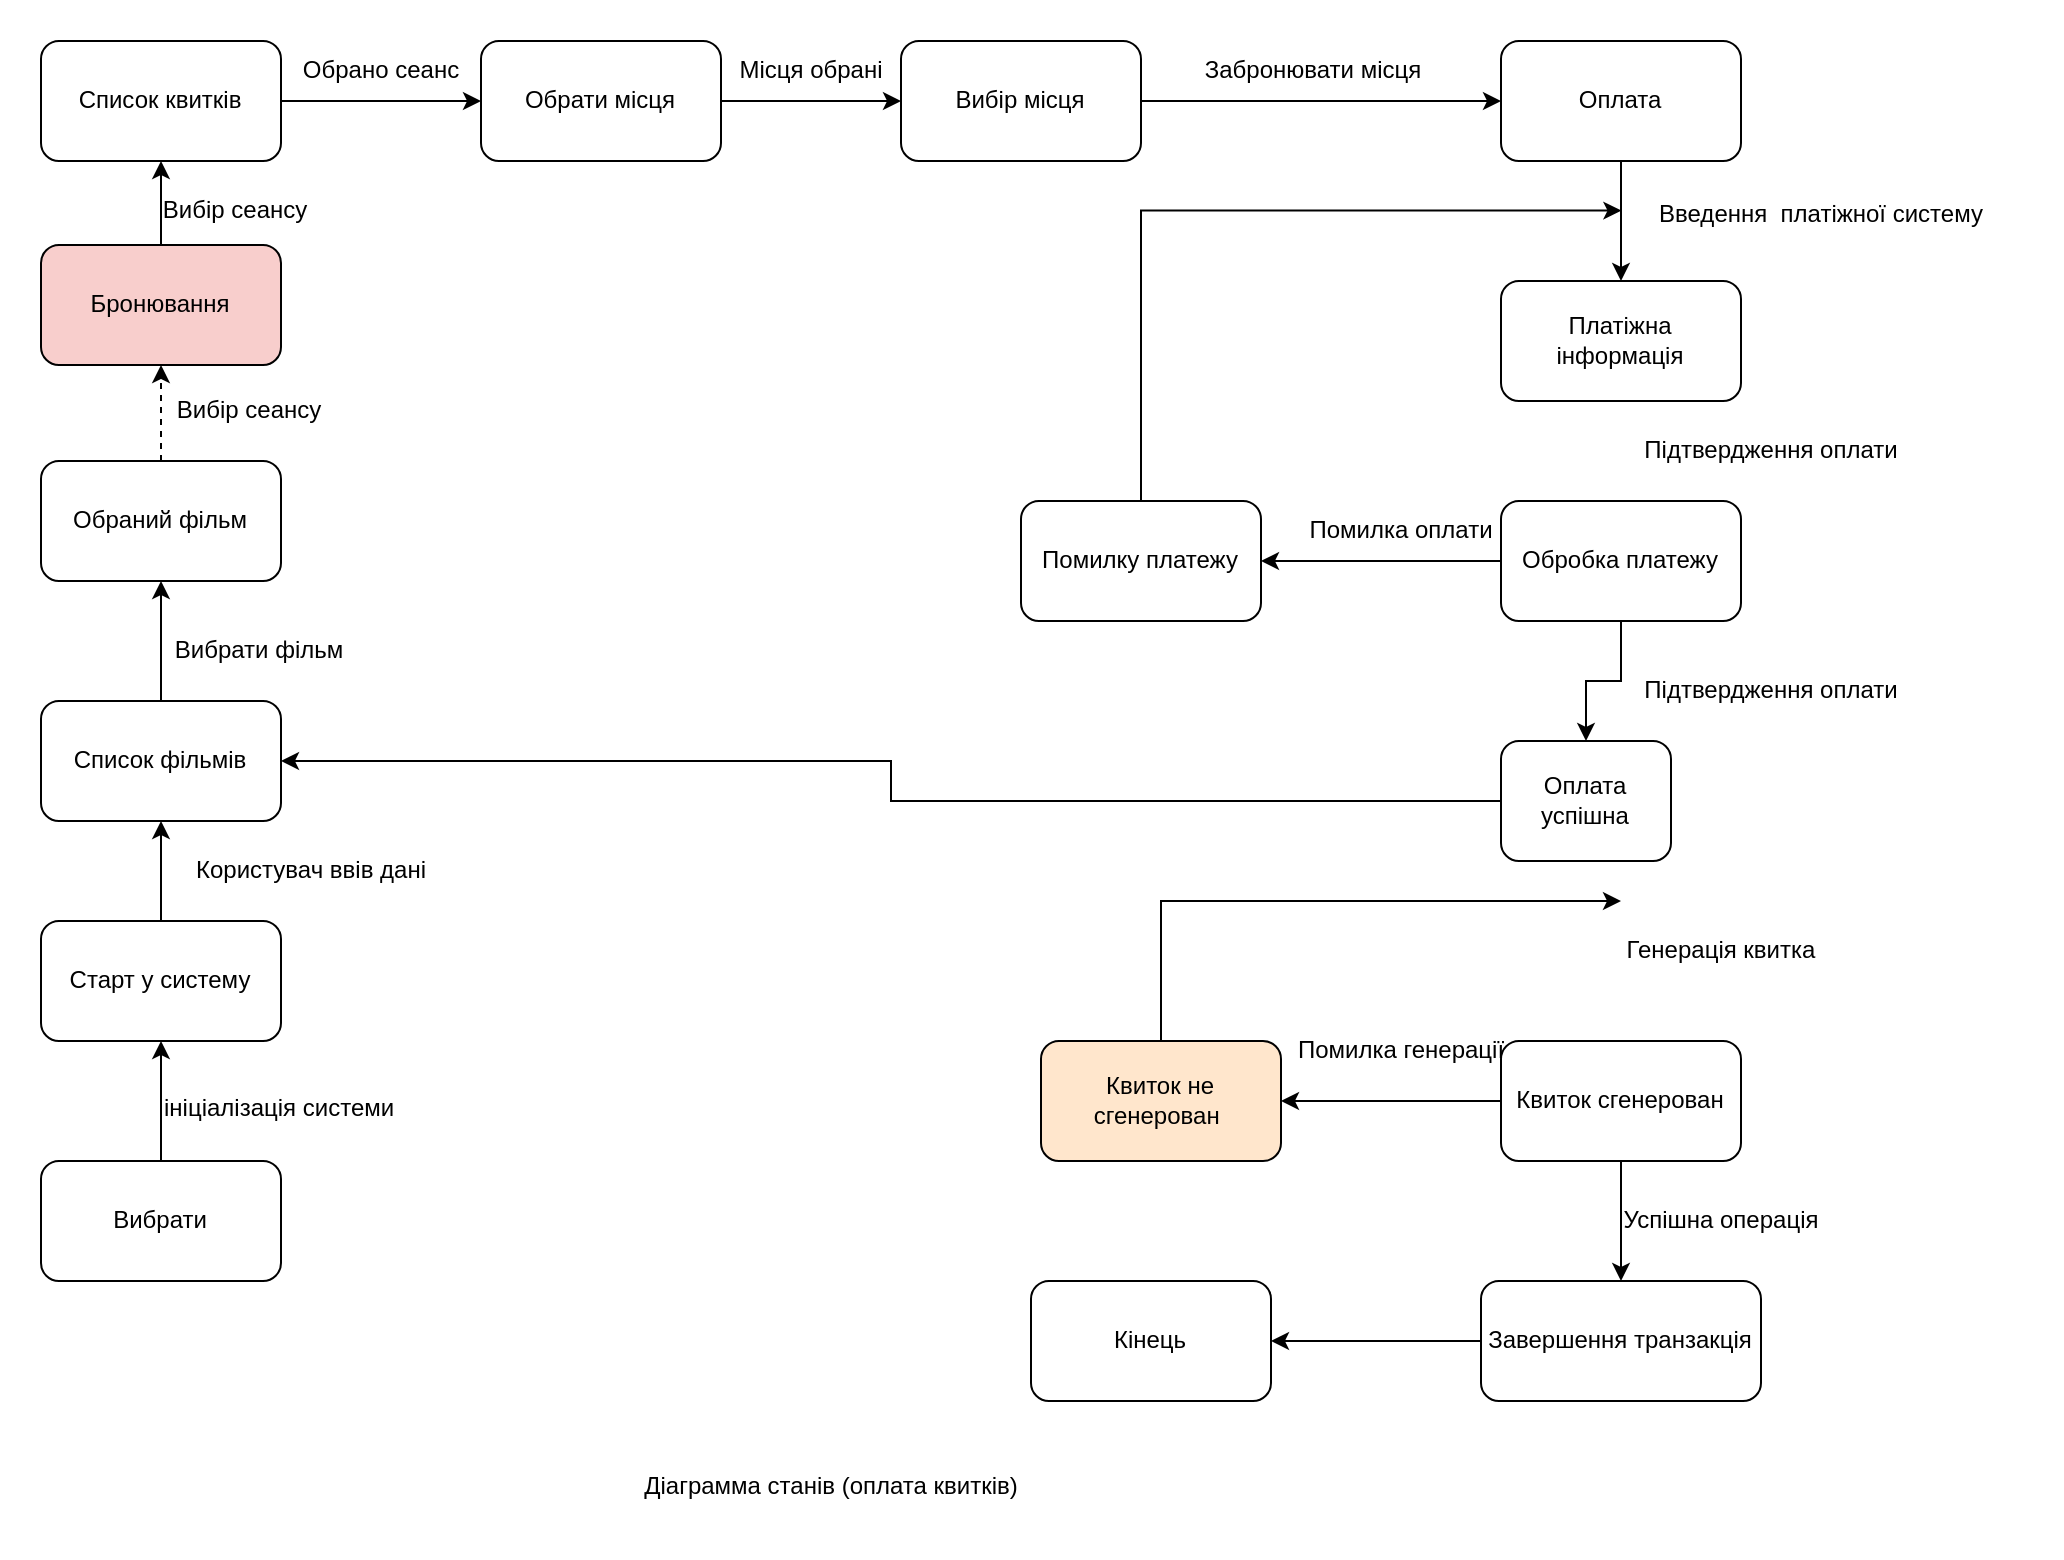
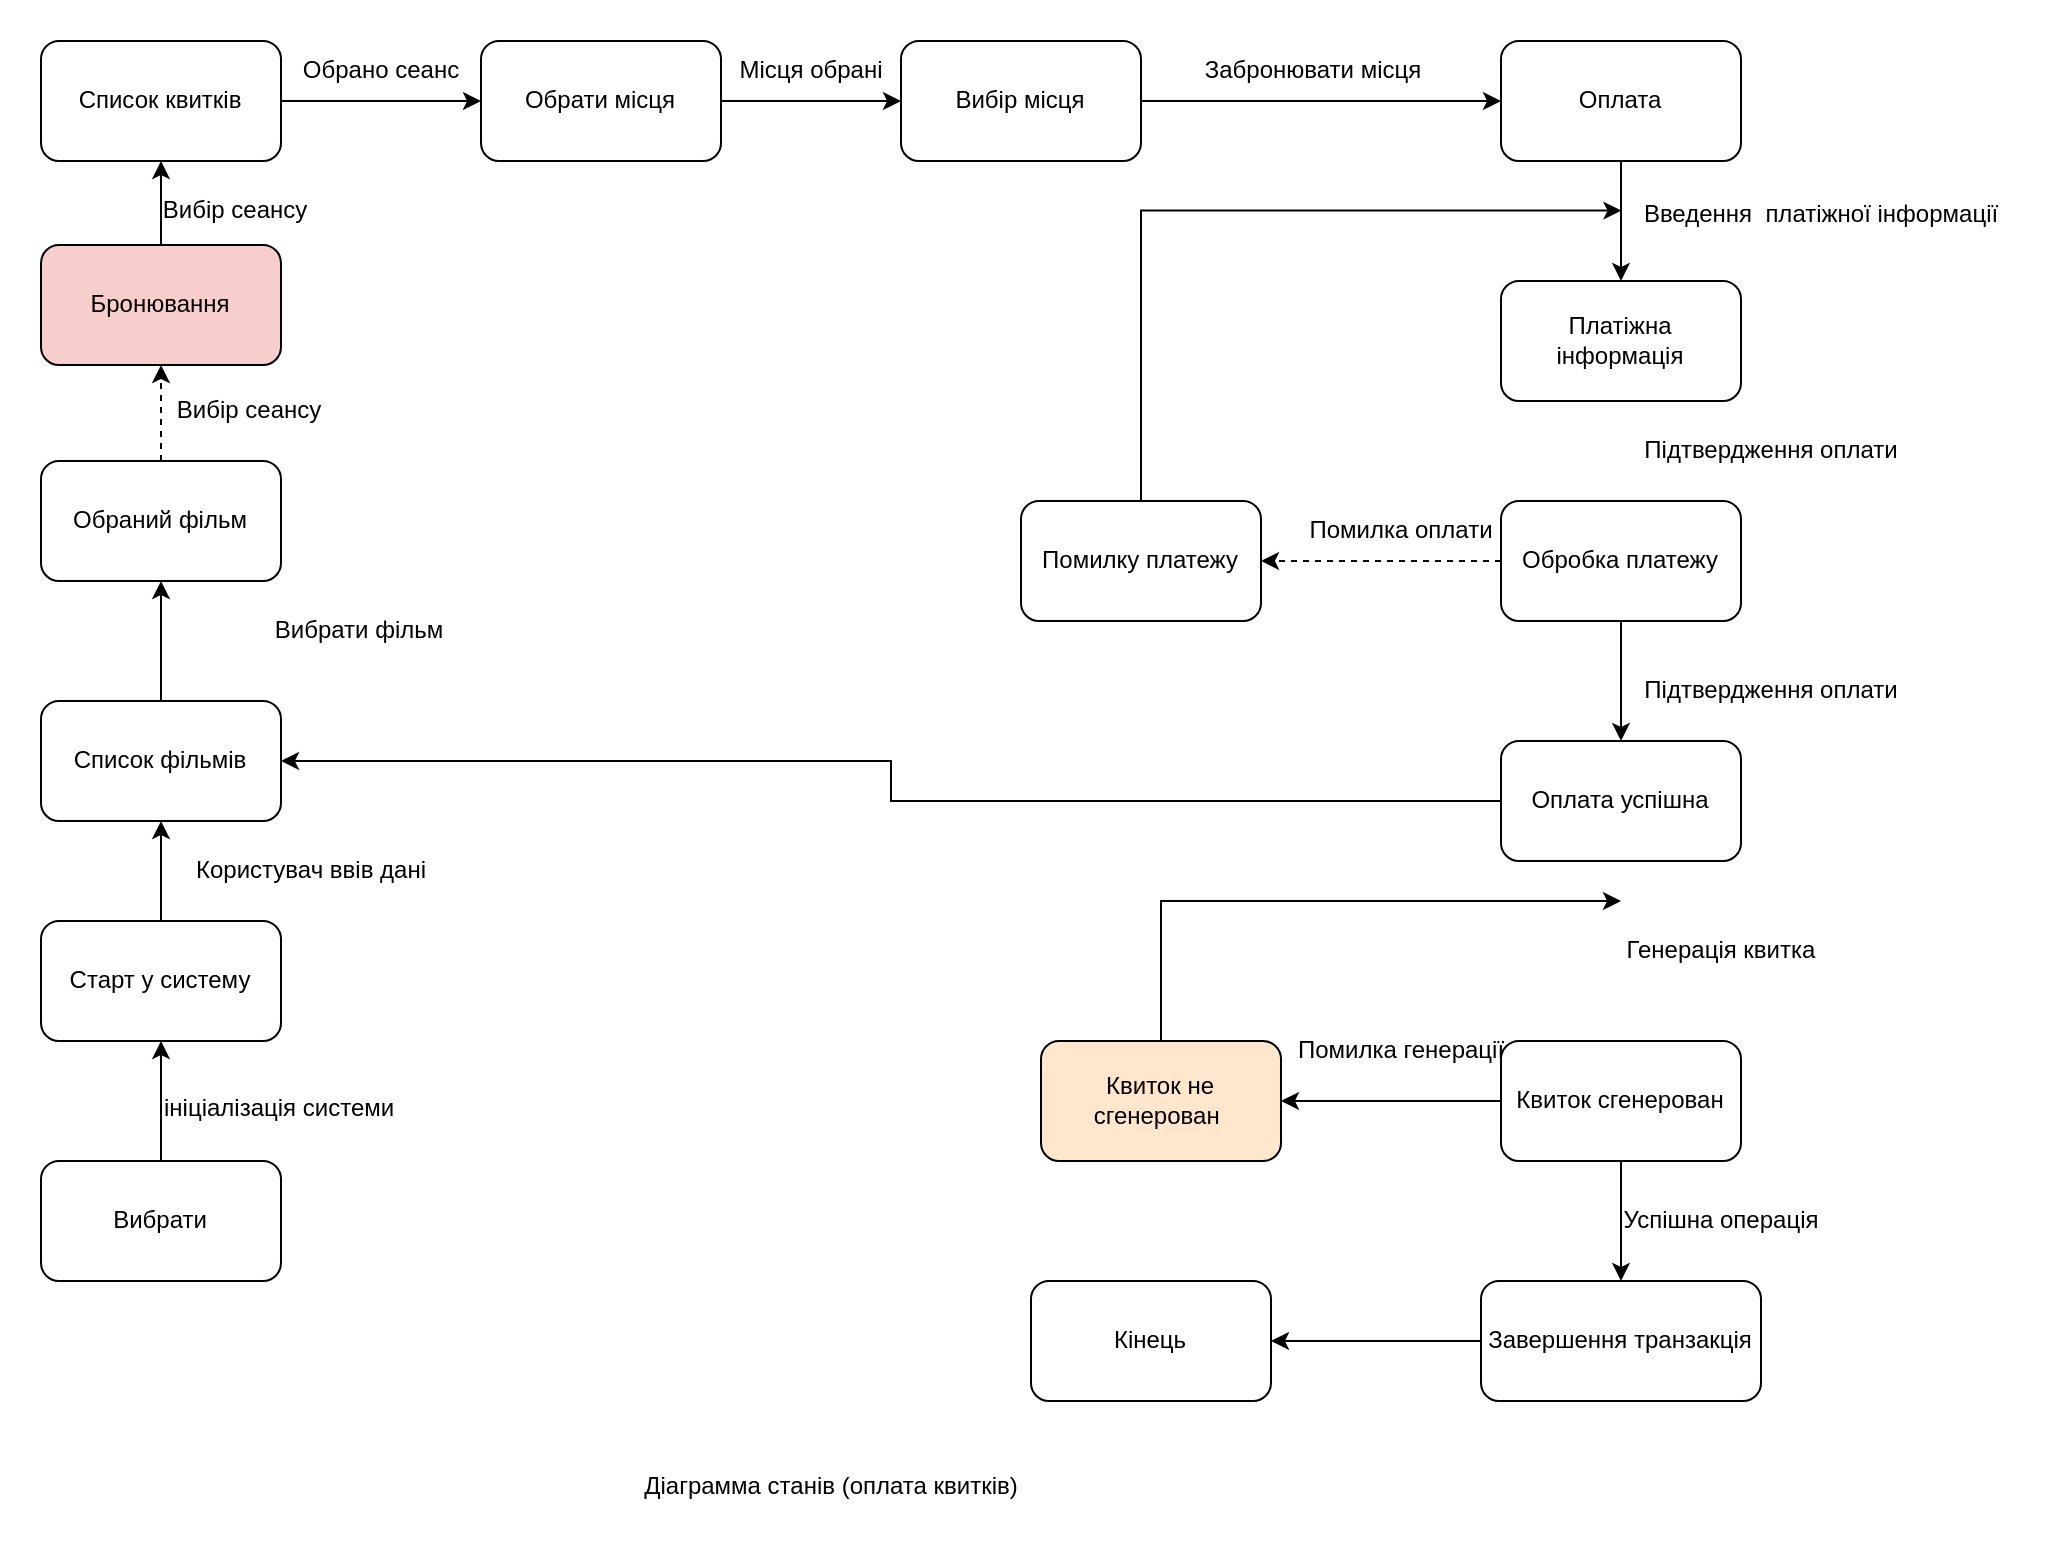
(1822, 215) -> (1822, 215)
(1385, 561) -> (1385, 561)
(259, 651) -> (359, 631)
(1586, 801) -> (1621, 801)
